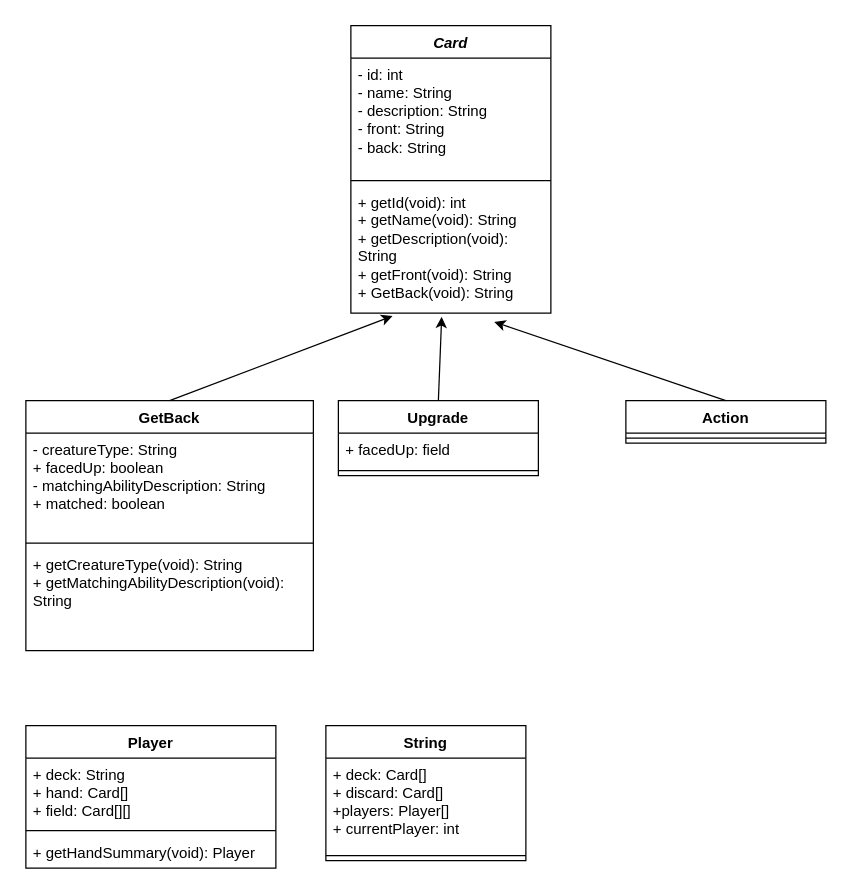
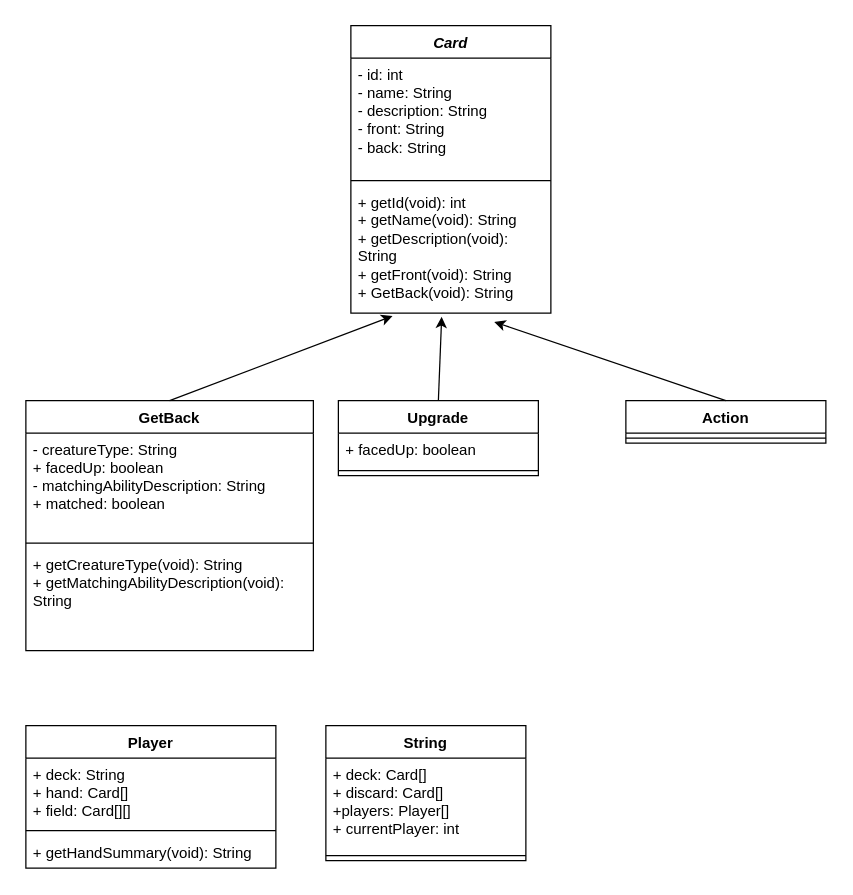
(403, 451) -> (413, 451)
(149, 853) -> (149, 853)
